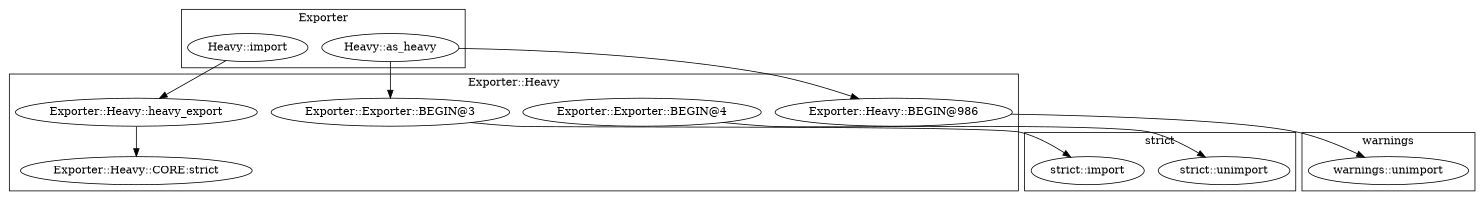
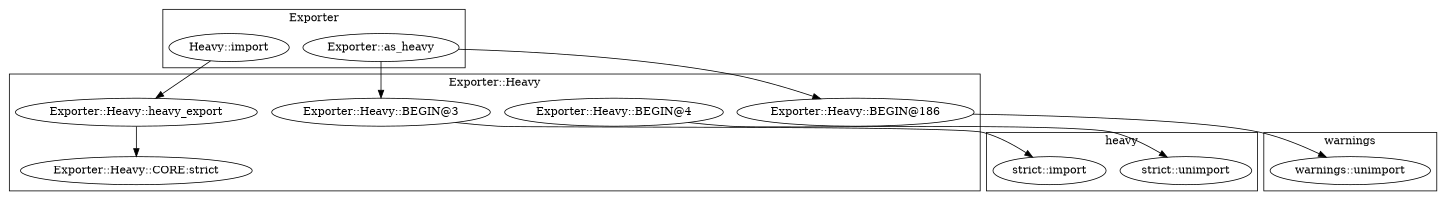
(390, 48) -> (381, 48)
(390, 112) -> (381, 112)
(642, 112) -> (614, 112)
(894, 112) -> (856, 112)
(1160, 141) -> (1122, 141)
